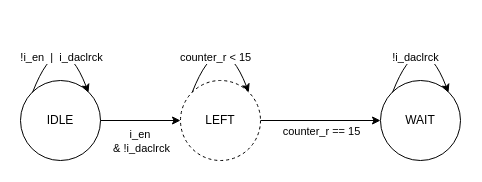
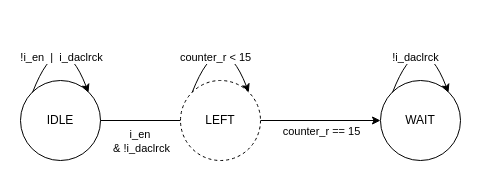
(172, 121) -> (175, 121)
